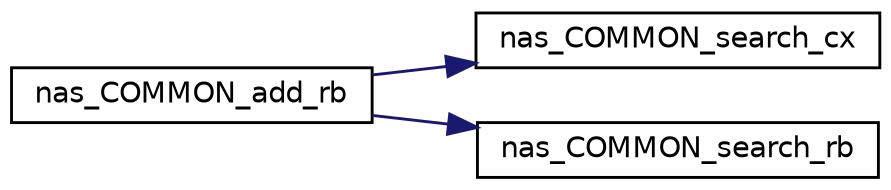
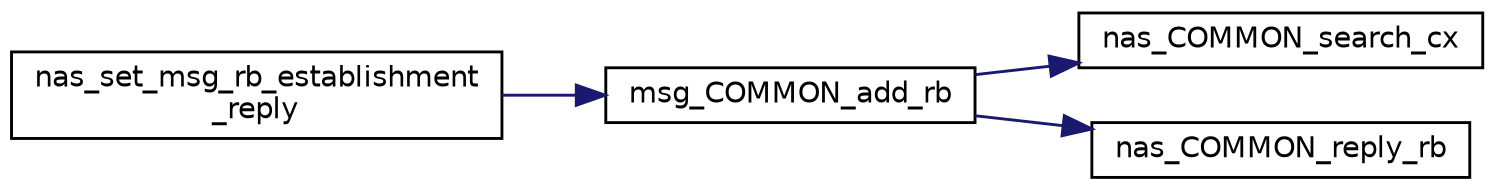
(192, 95) -> (790, 95)
none -> (257, 95)
(678, 150) -> (1281, 150)
